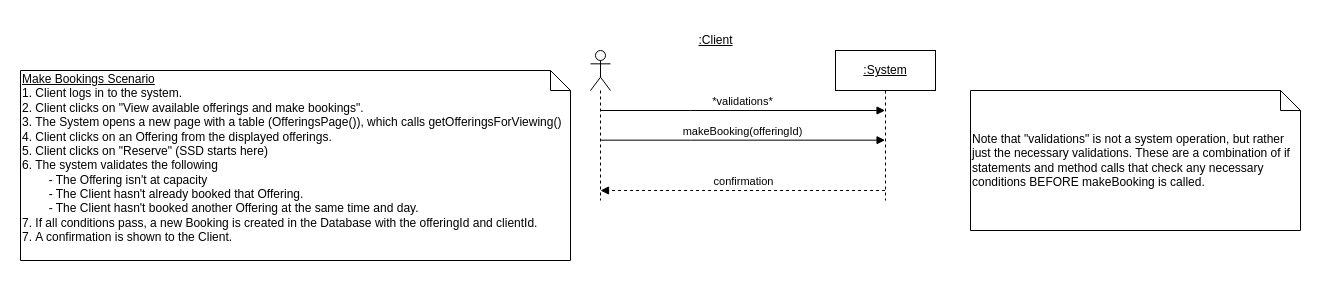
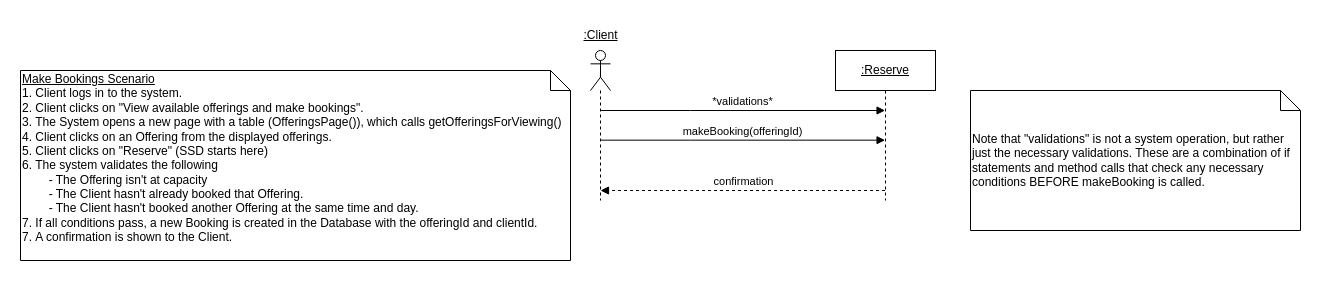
(716, 41) -> (601, 36)
(886, 71) -> (886, 71)
